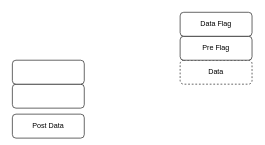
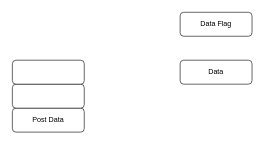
(216, 48) -> none
(216, 72) -> (216, 72)
(48, 126) -> (48, 120)
